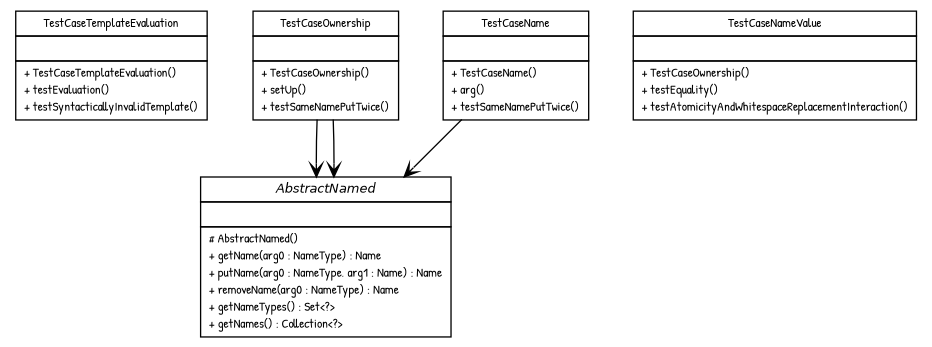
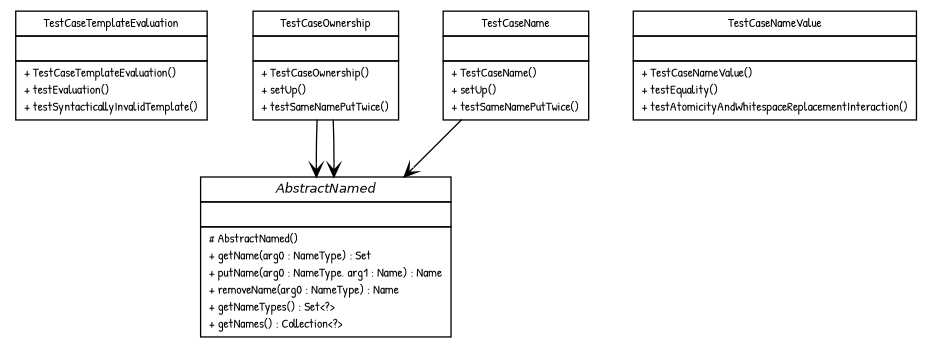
(696, 73) -> (698, 73)
(469, 90) -> (475, 90)
(295, 256) -> (290, 256)
